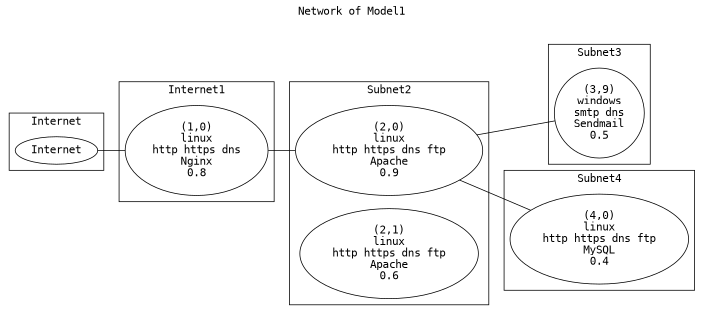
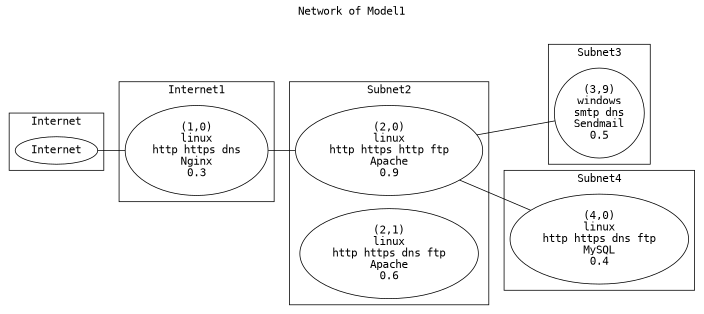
(197, 150) -> (197, 150)
(389, 150) -> (389, 150)
